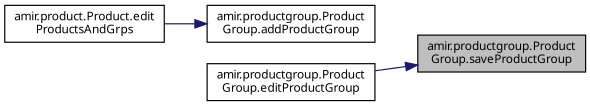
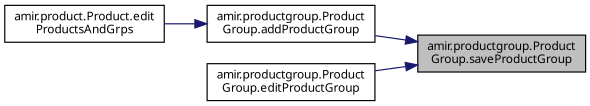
none -> (390, 38)
